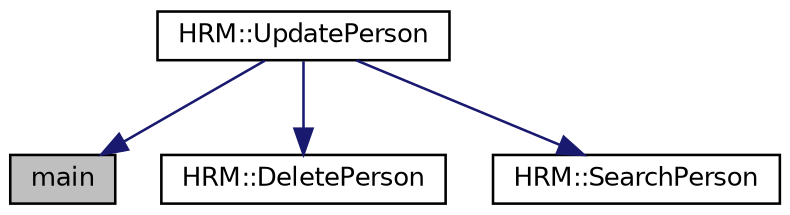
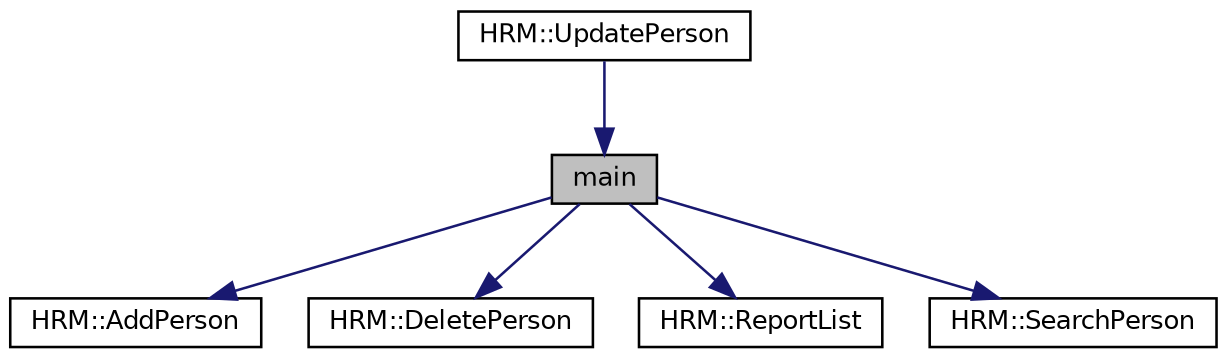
(303, 95) -> (538, 242)
(458, 103) -> (816, 244)
none -> (136, 323)
none -> (761, 323)
